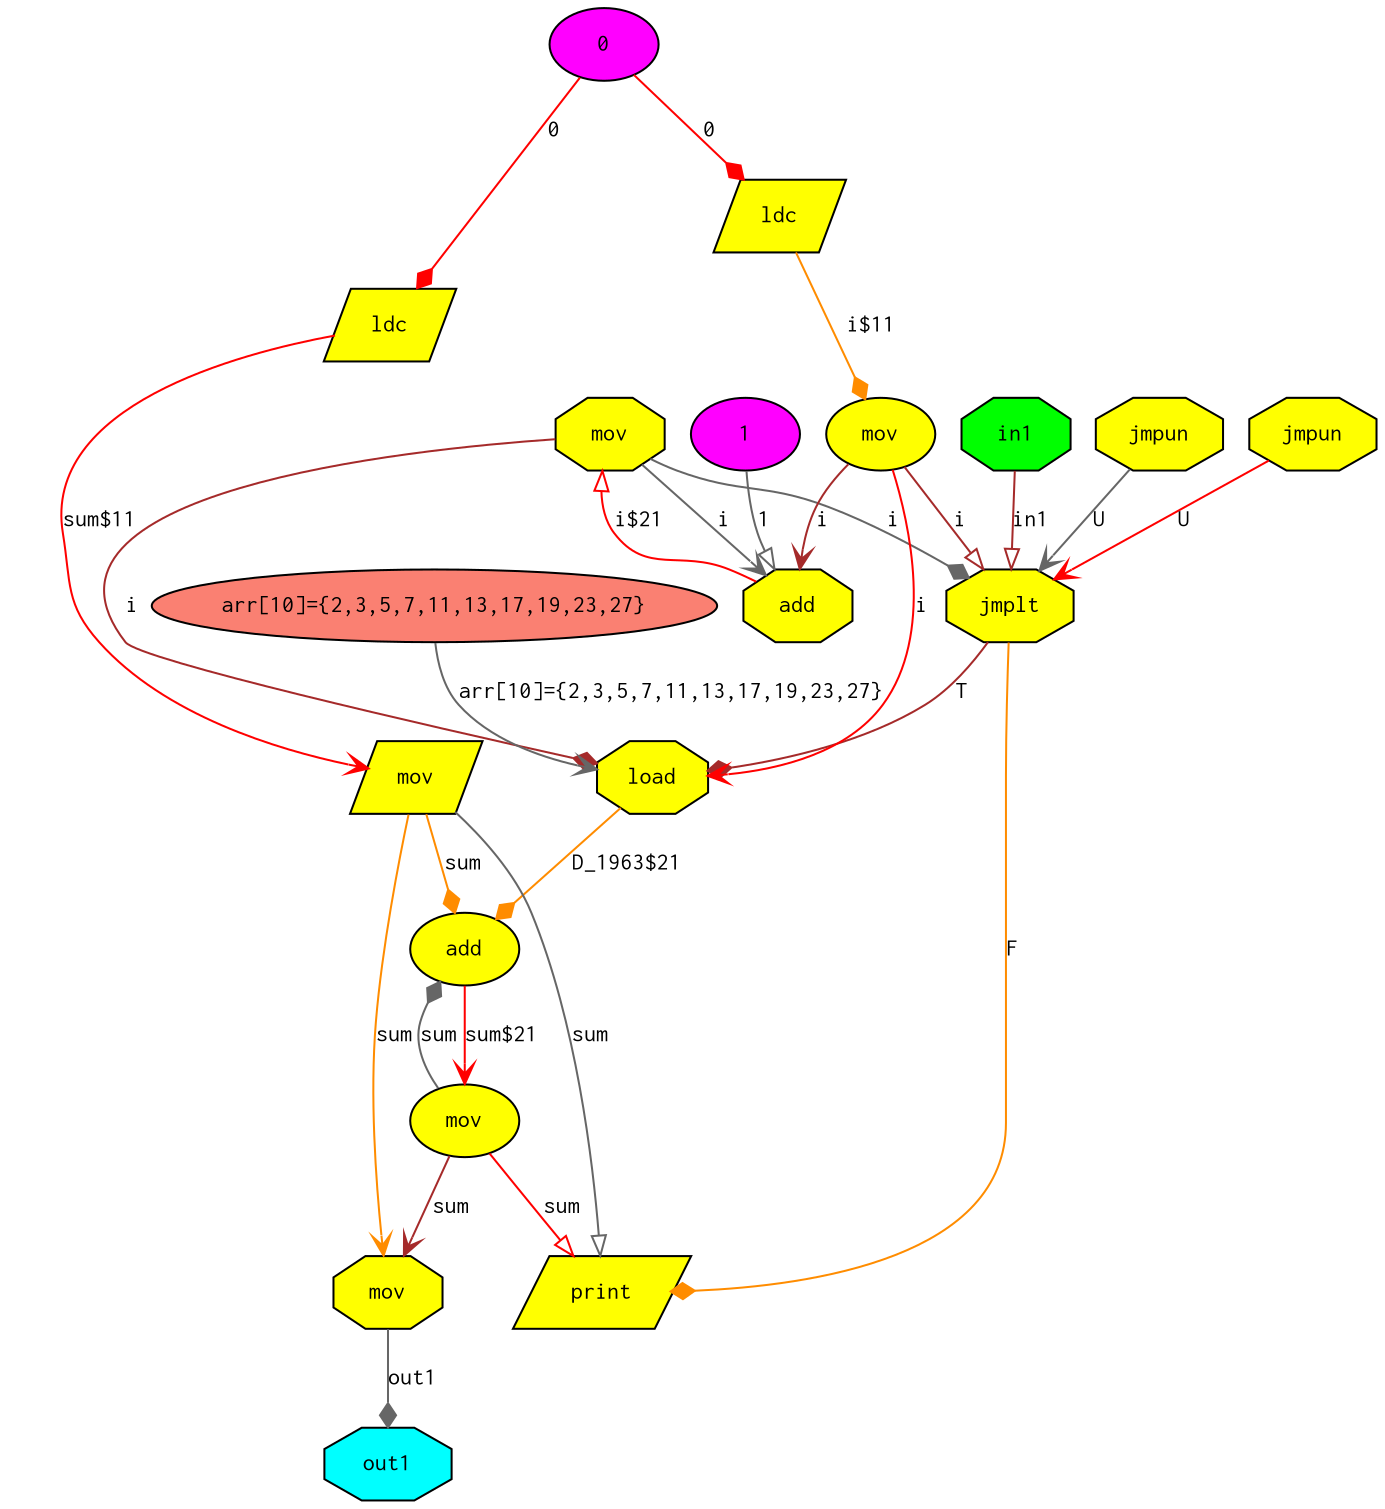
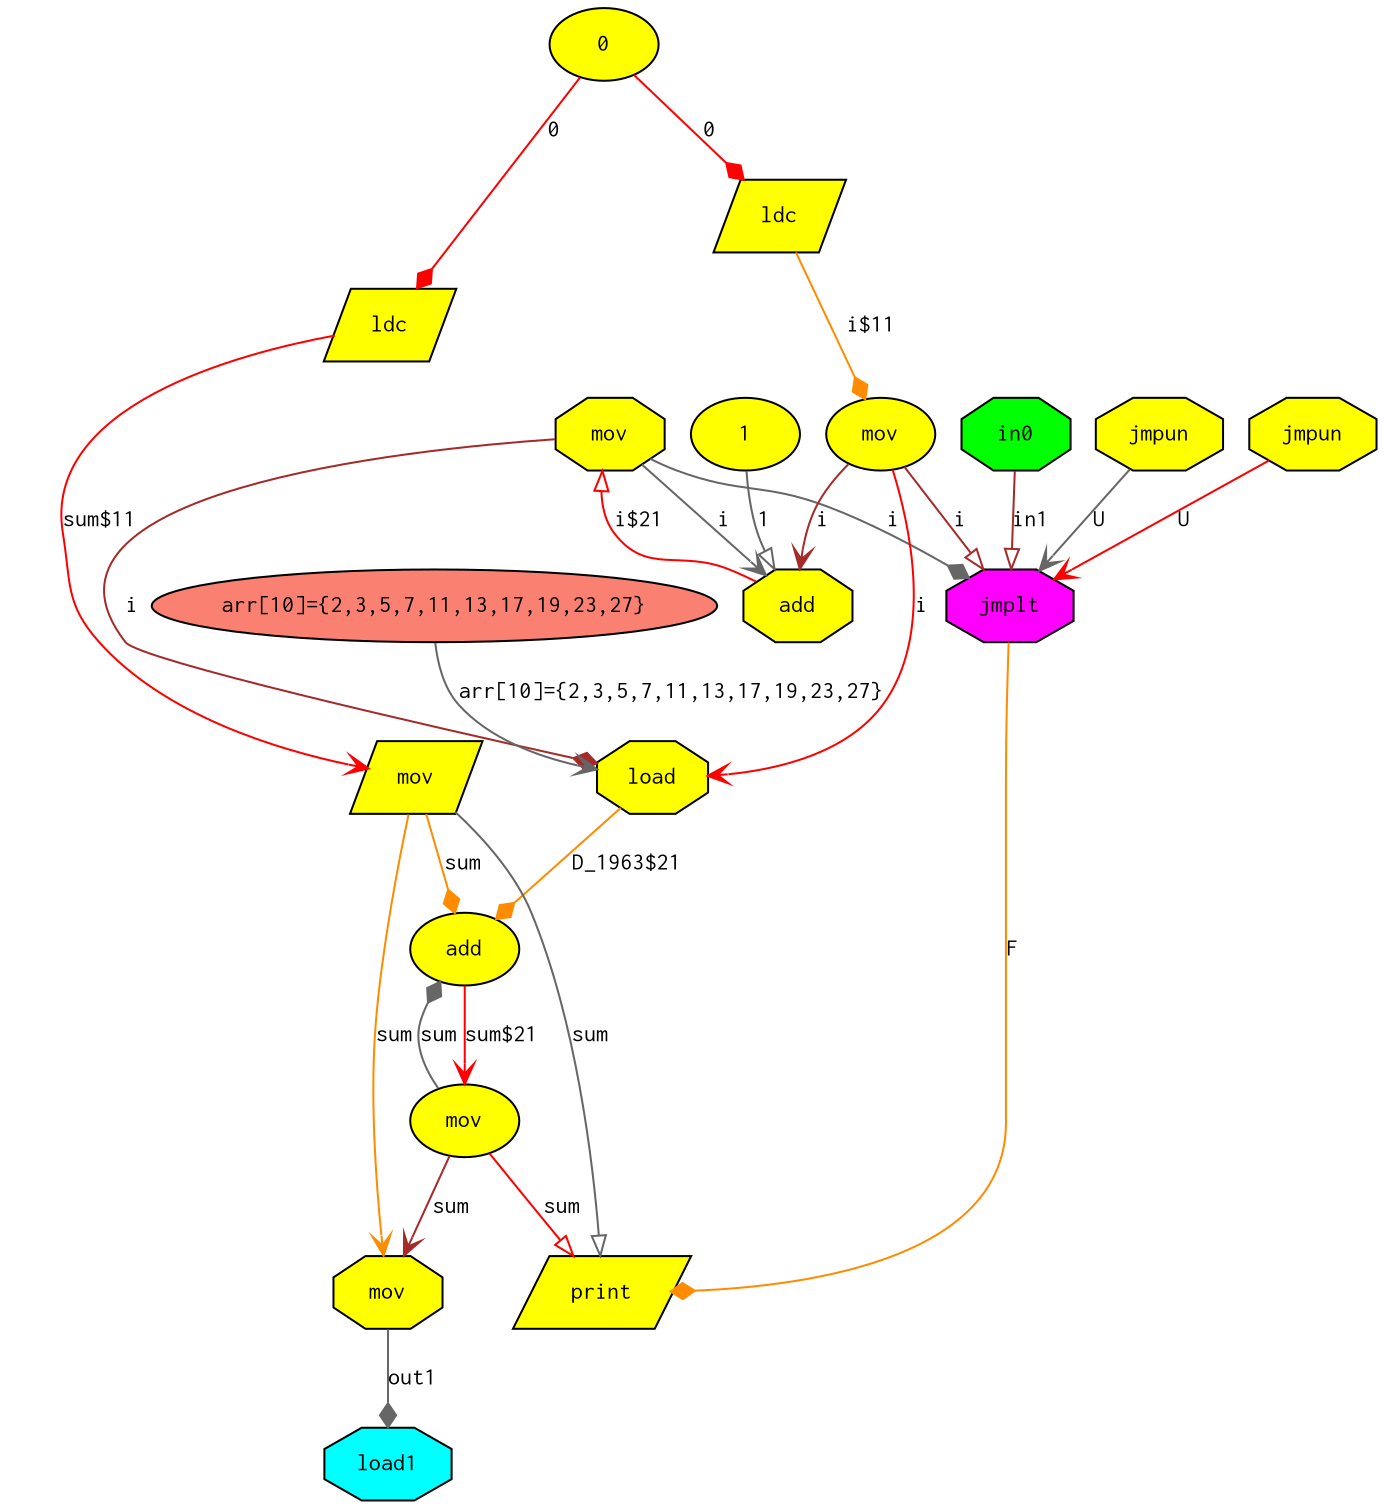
(604, 44) -> (604, 44)
(745, 434) -> (745, 434)
(1016, 434) -> (1016, 434)
(1010, 606) -> (1010, 606)
(881, 728) -> none
(388, 1464) -> (388, 1464)
